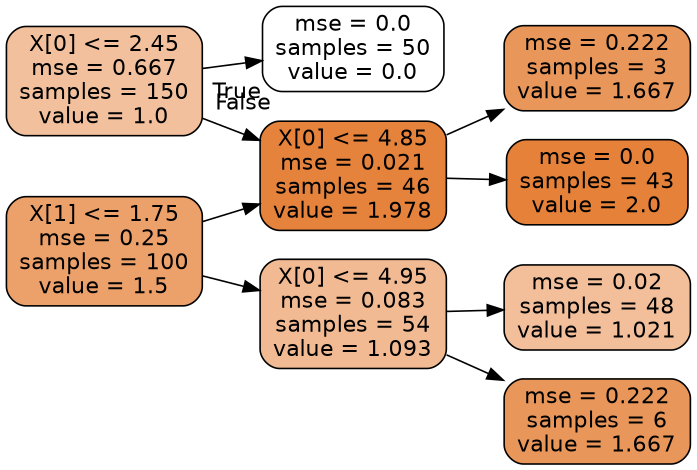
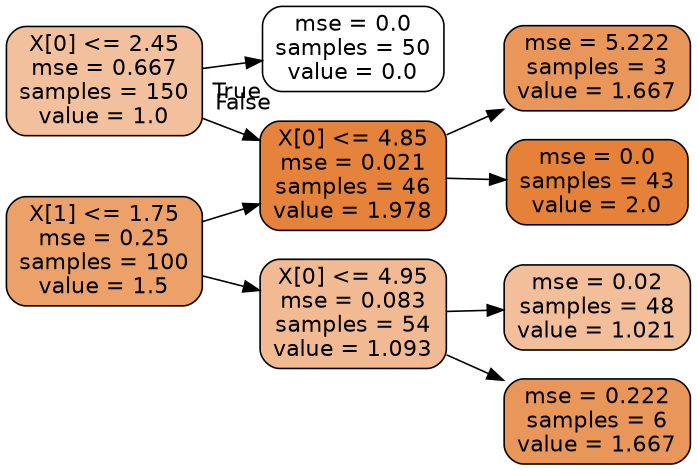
(597, 68) -> (597, 68)
